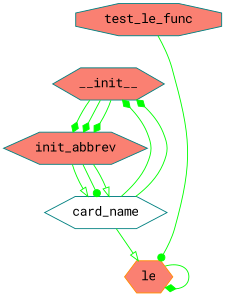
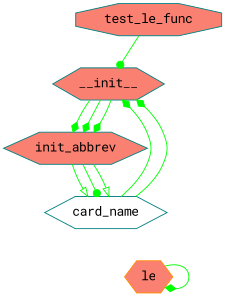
(187, 145) -> (131, 49)
(125, 241) -> none
